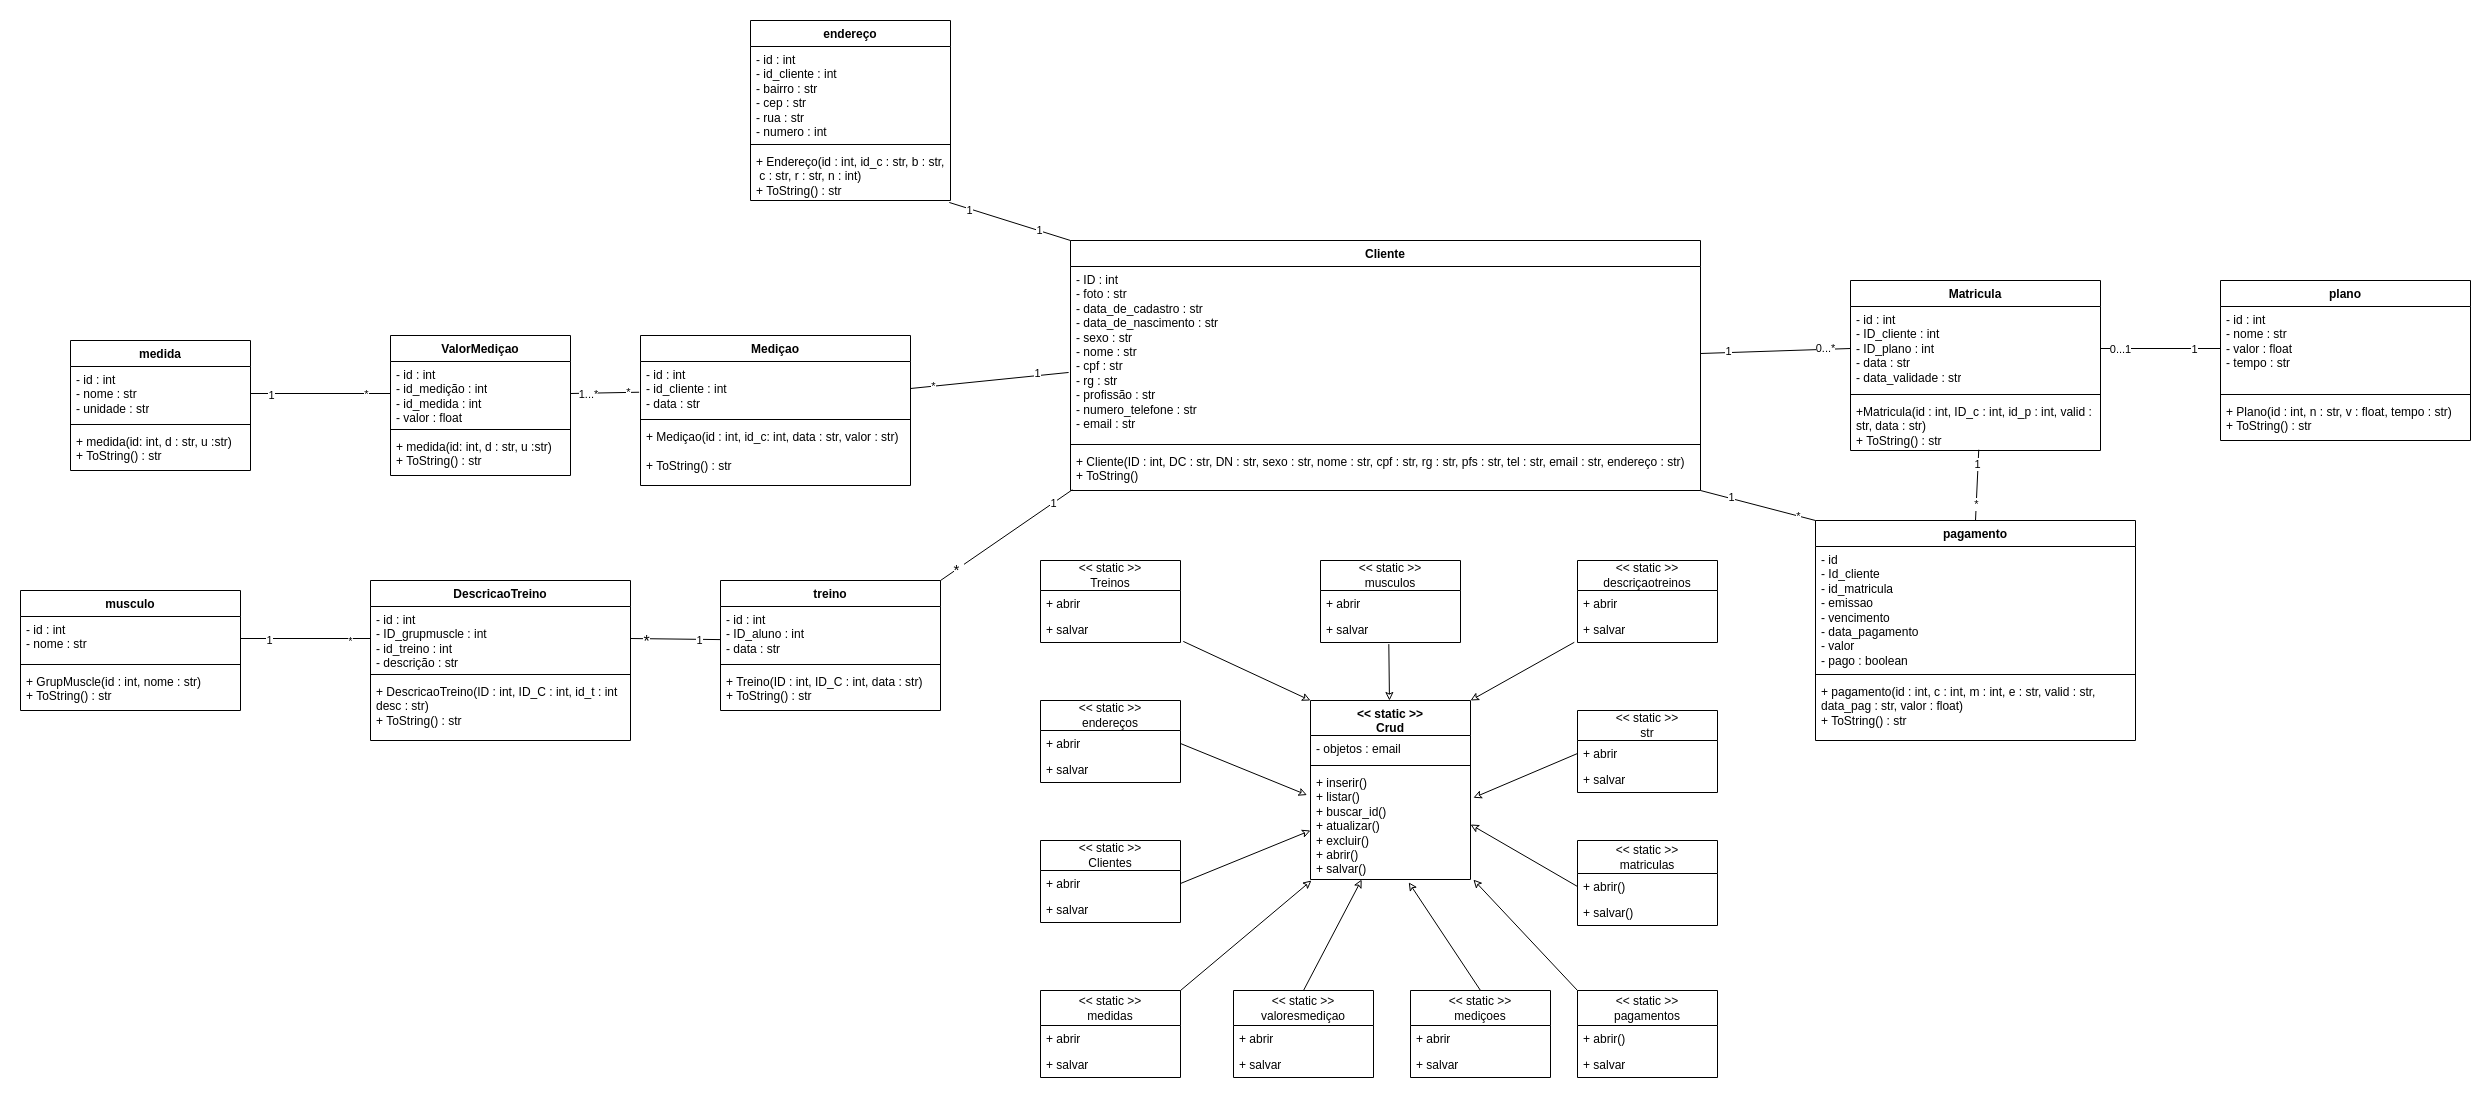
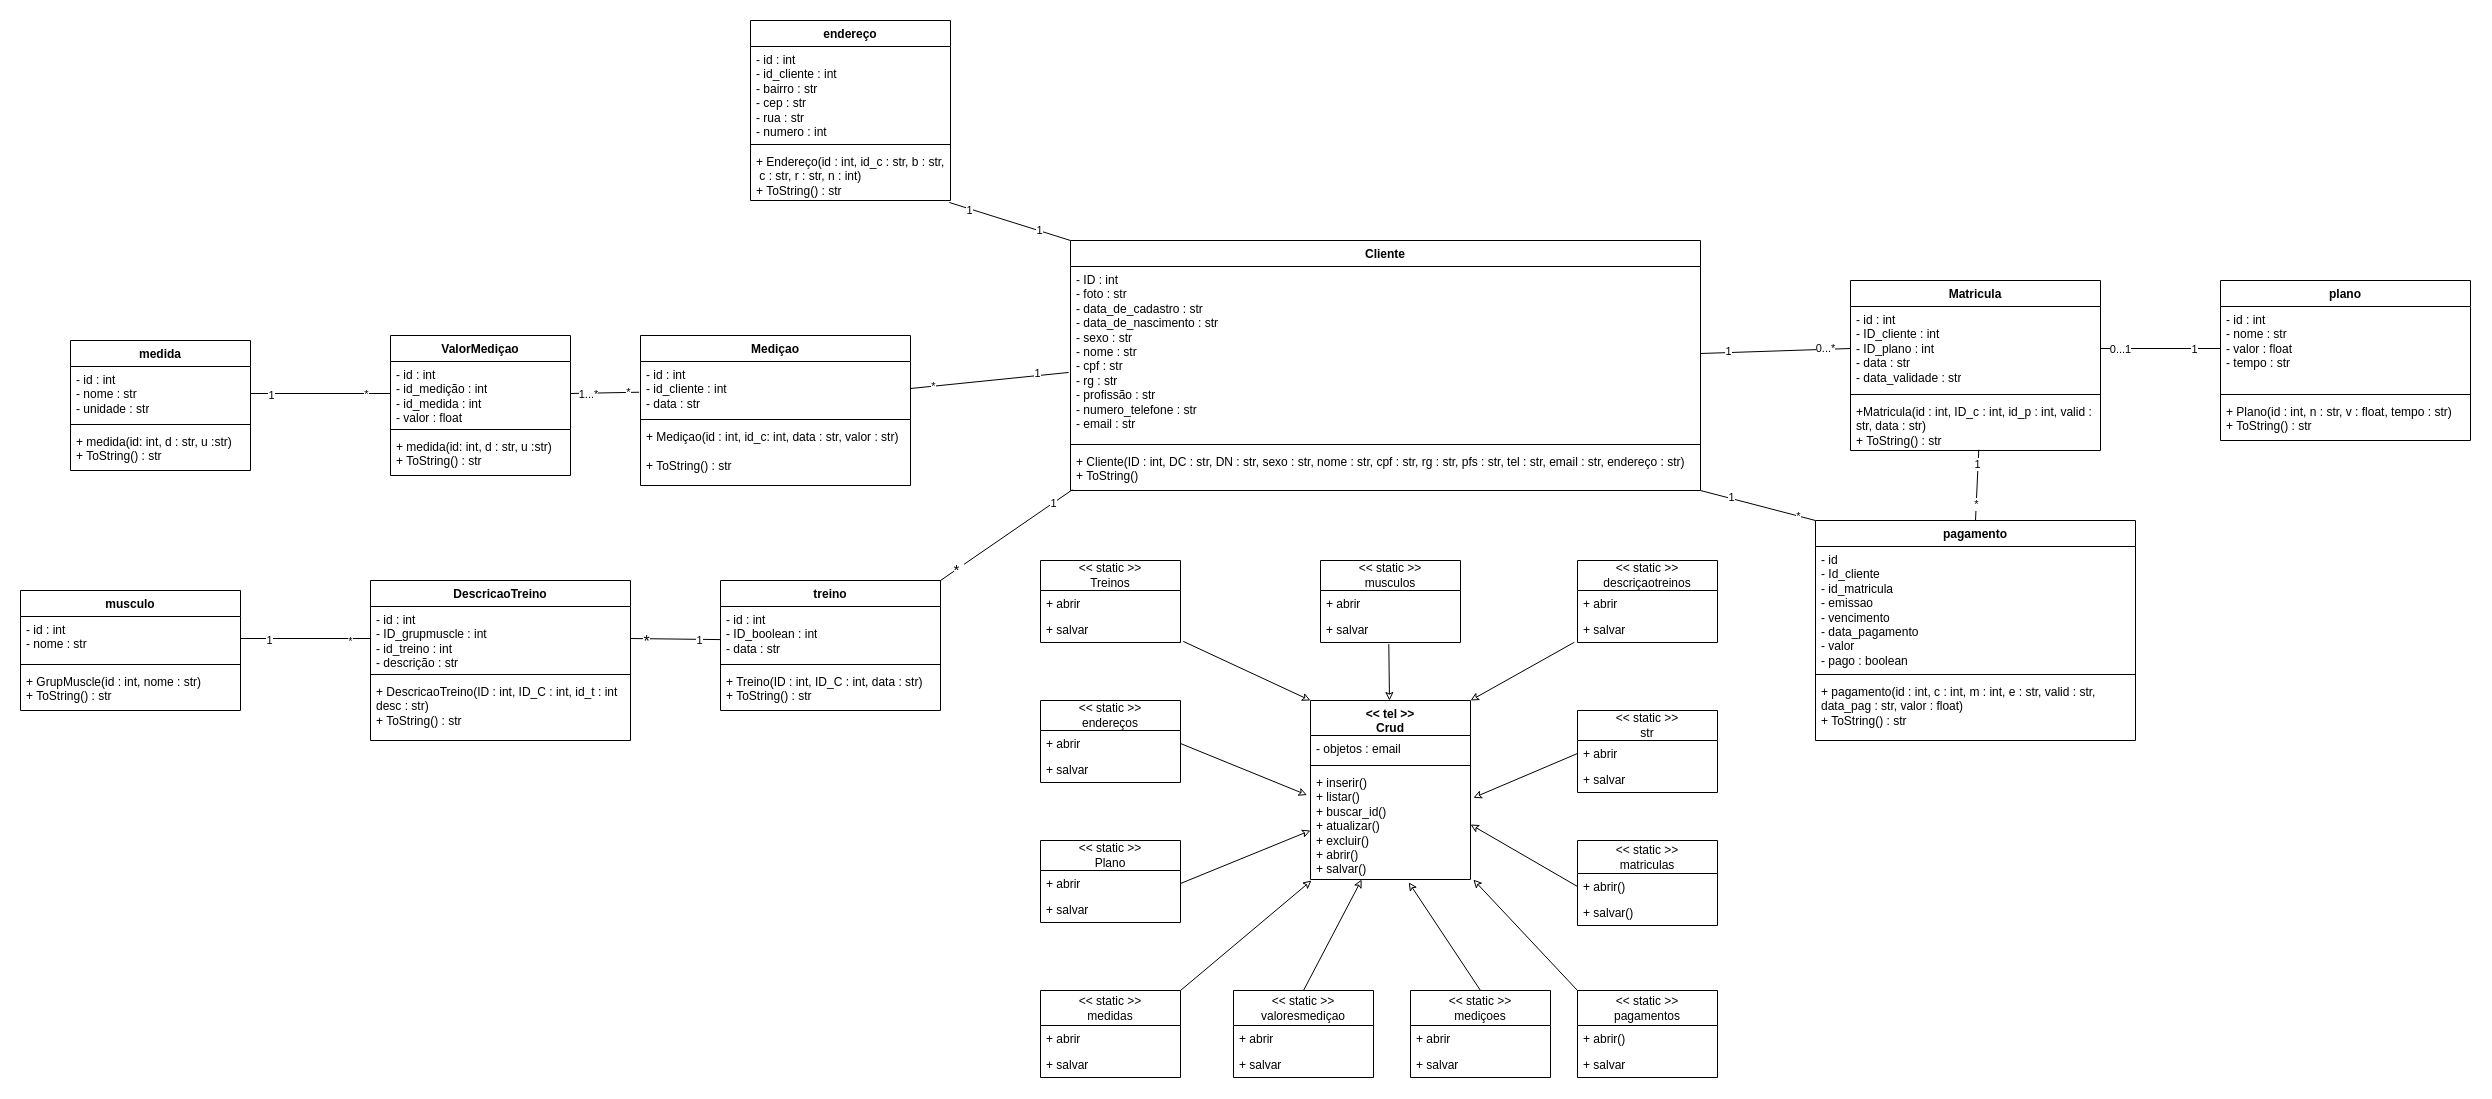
(771, 635) -> (778, 635)
(1391, 722) -> (1391, 722)
(1111, 856) -> (1111, 856)
